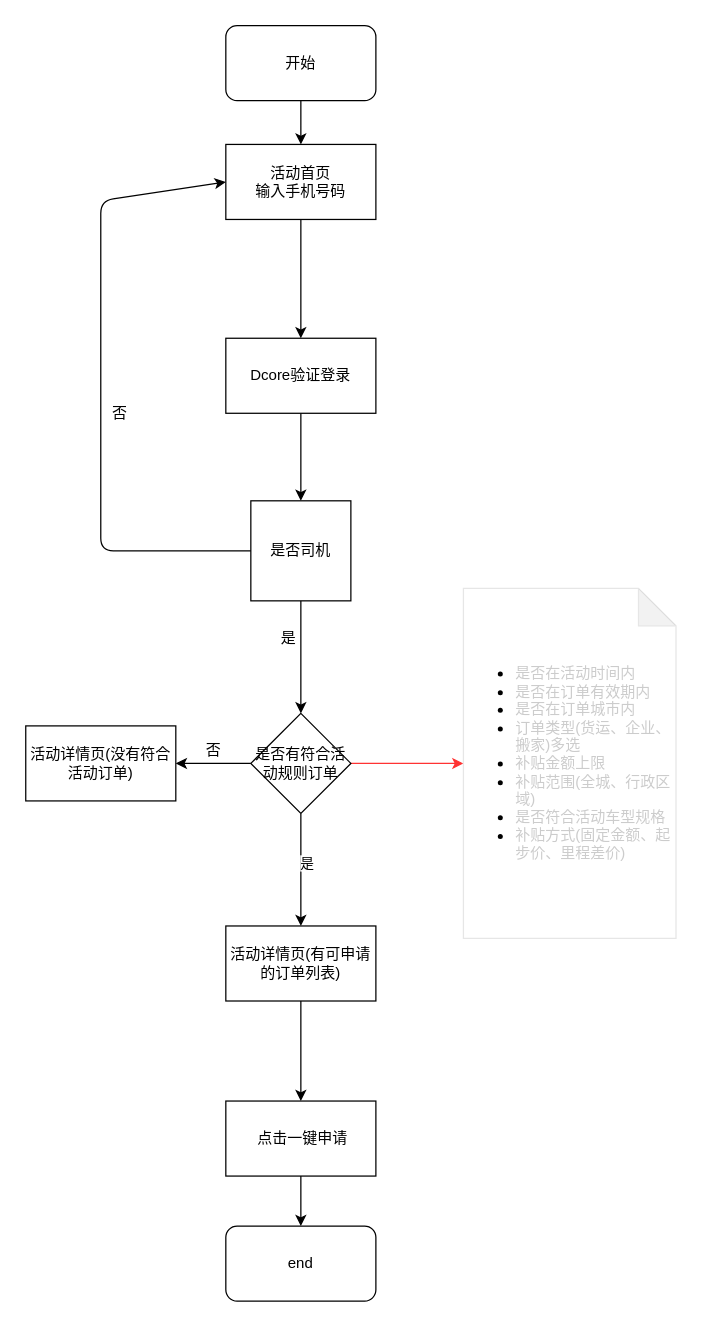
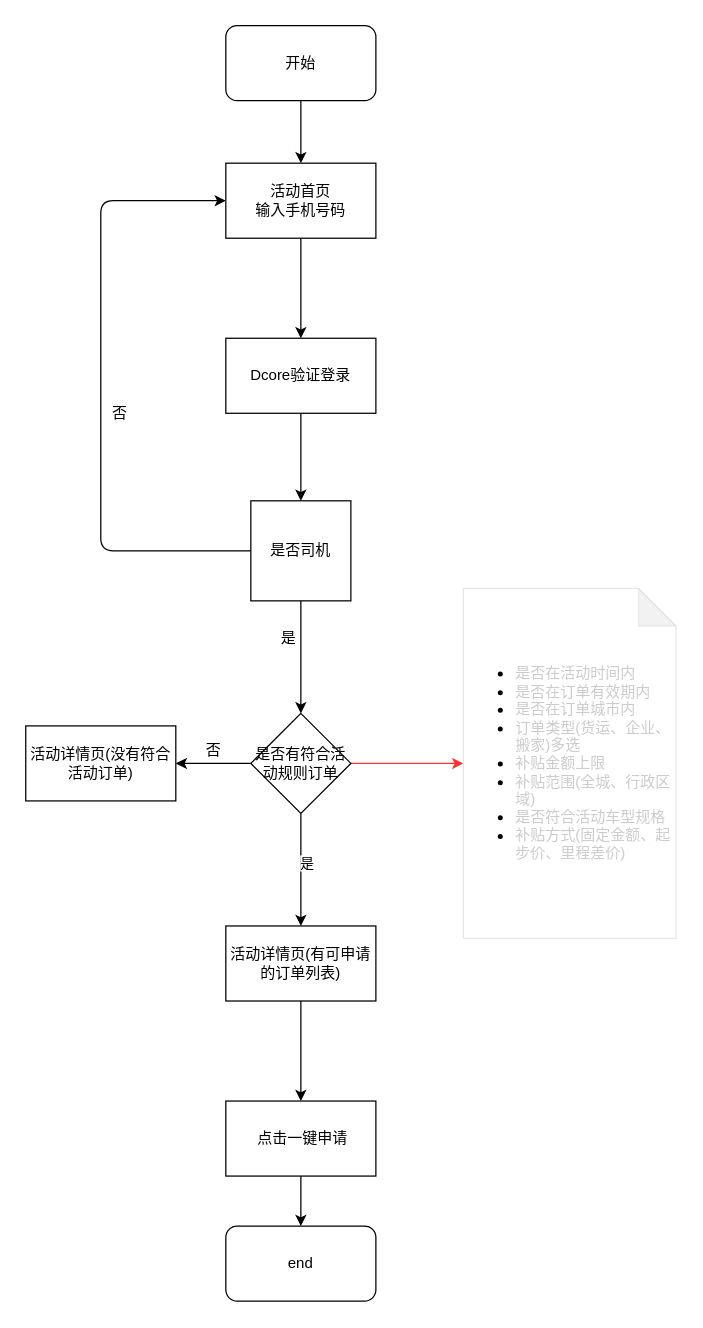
(301, 182) -> (301, 201)
